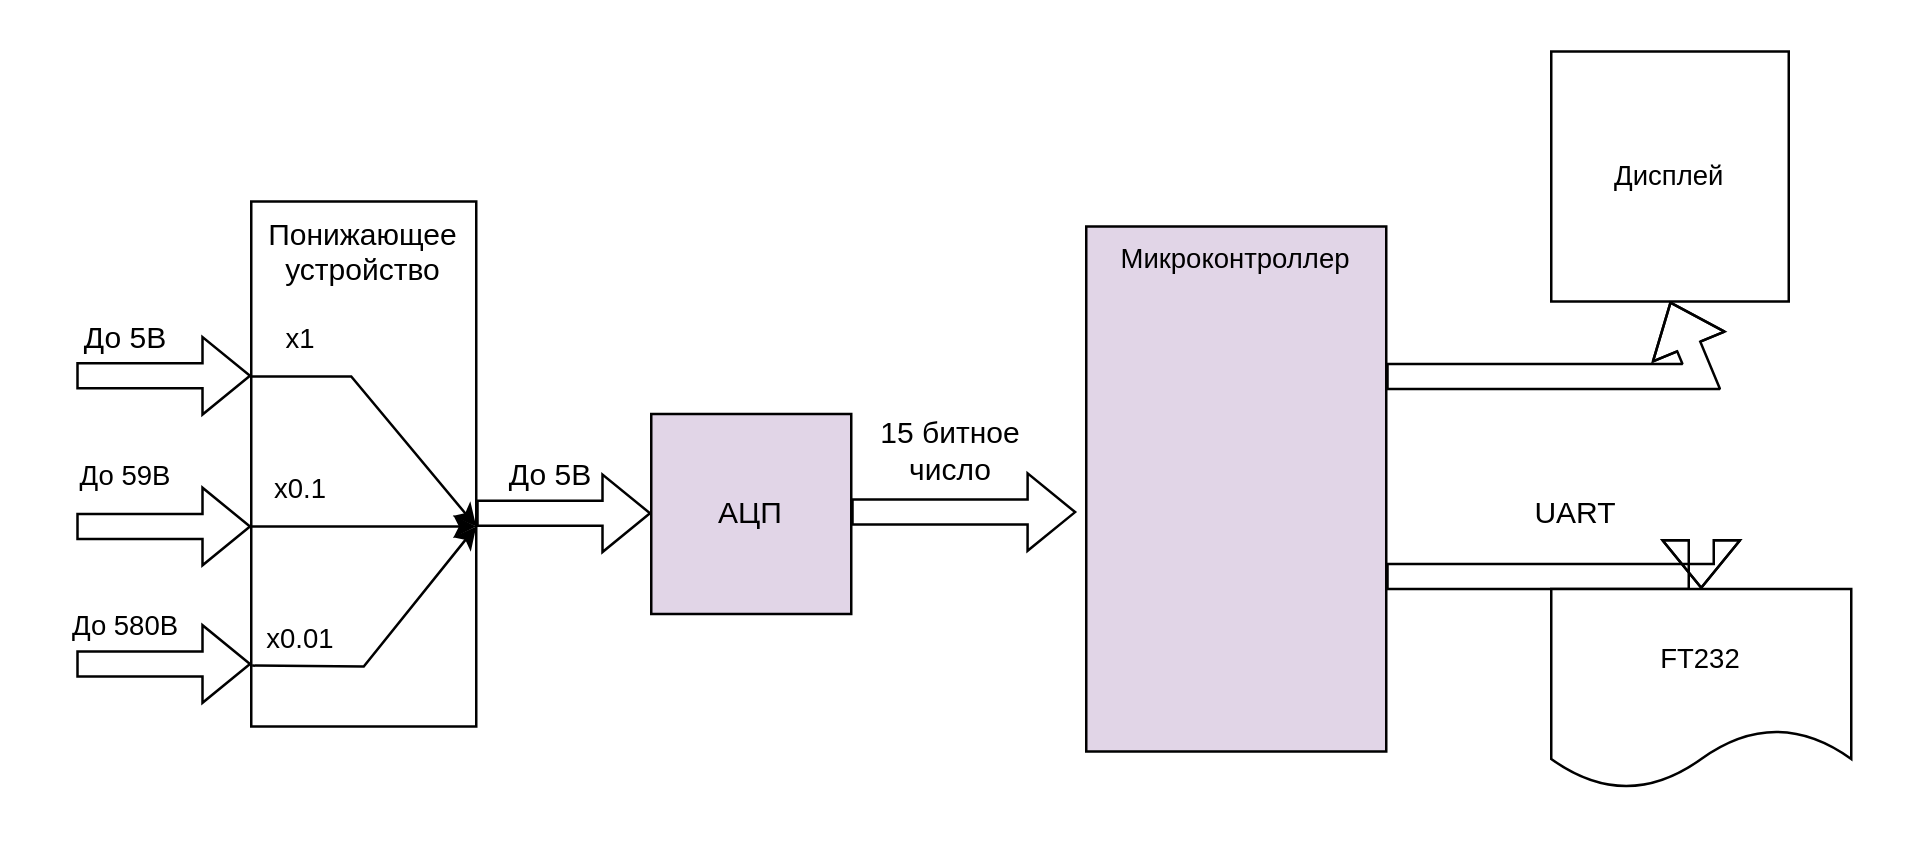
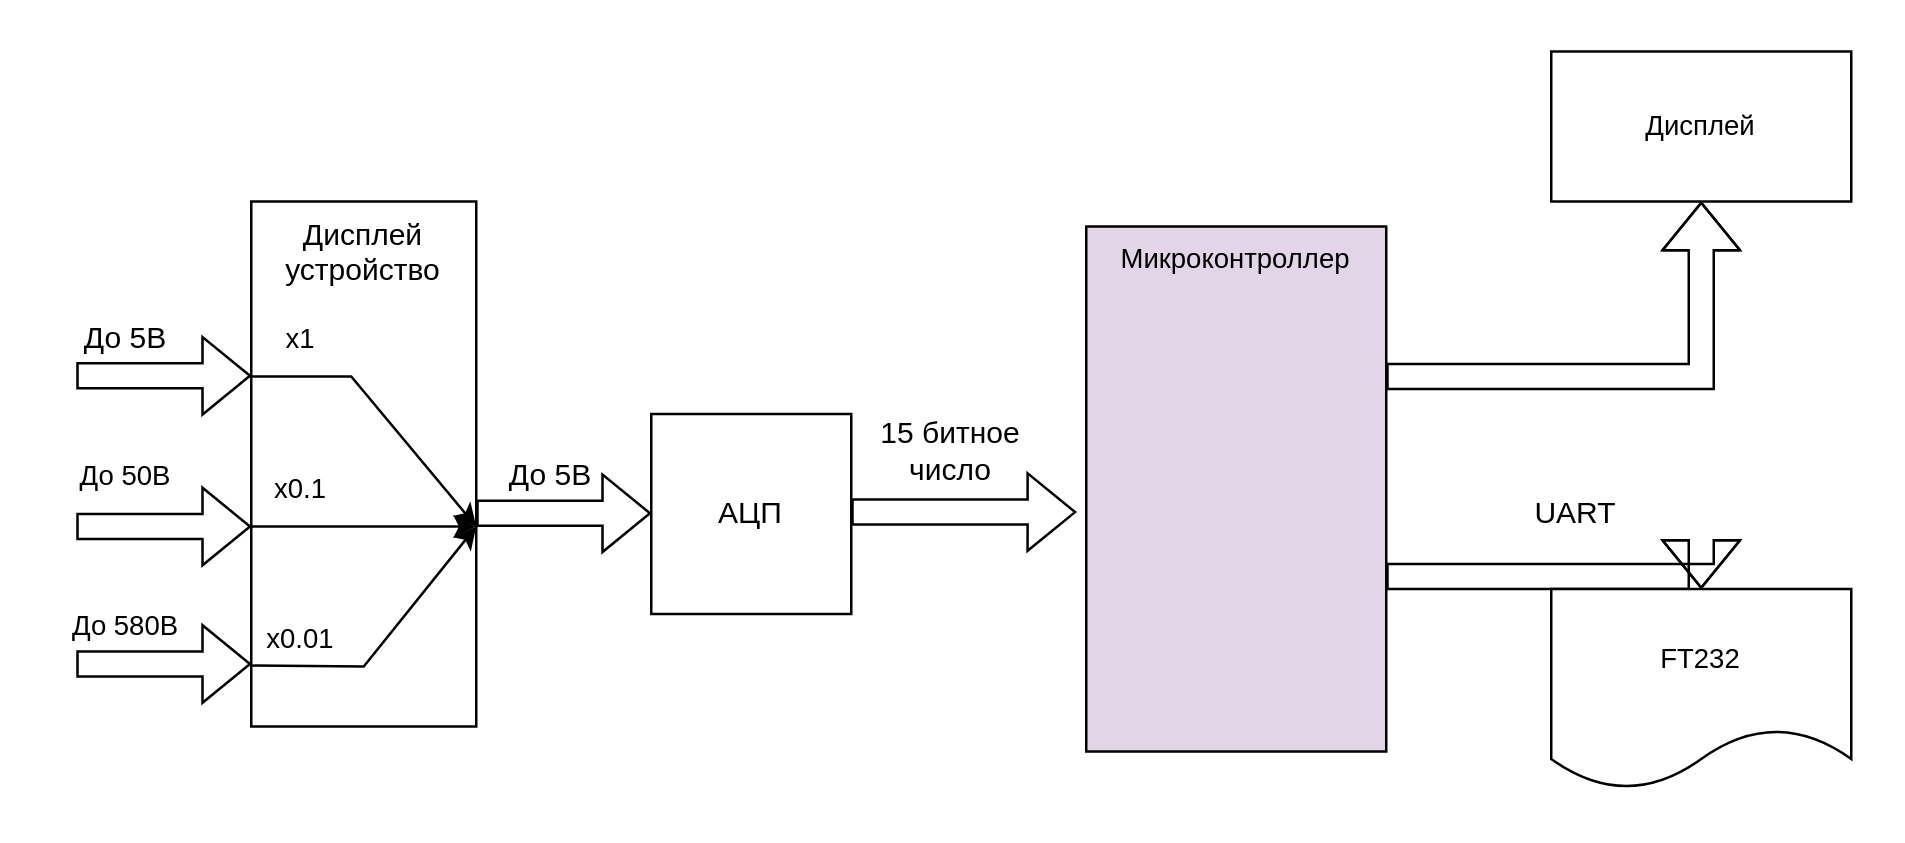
(1670, 176) -> (1701, 126)
(364, 255) -> (364, 255)
(126, 476) -> (126, 476)
(751, 514) -> (751, 514)
